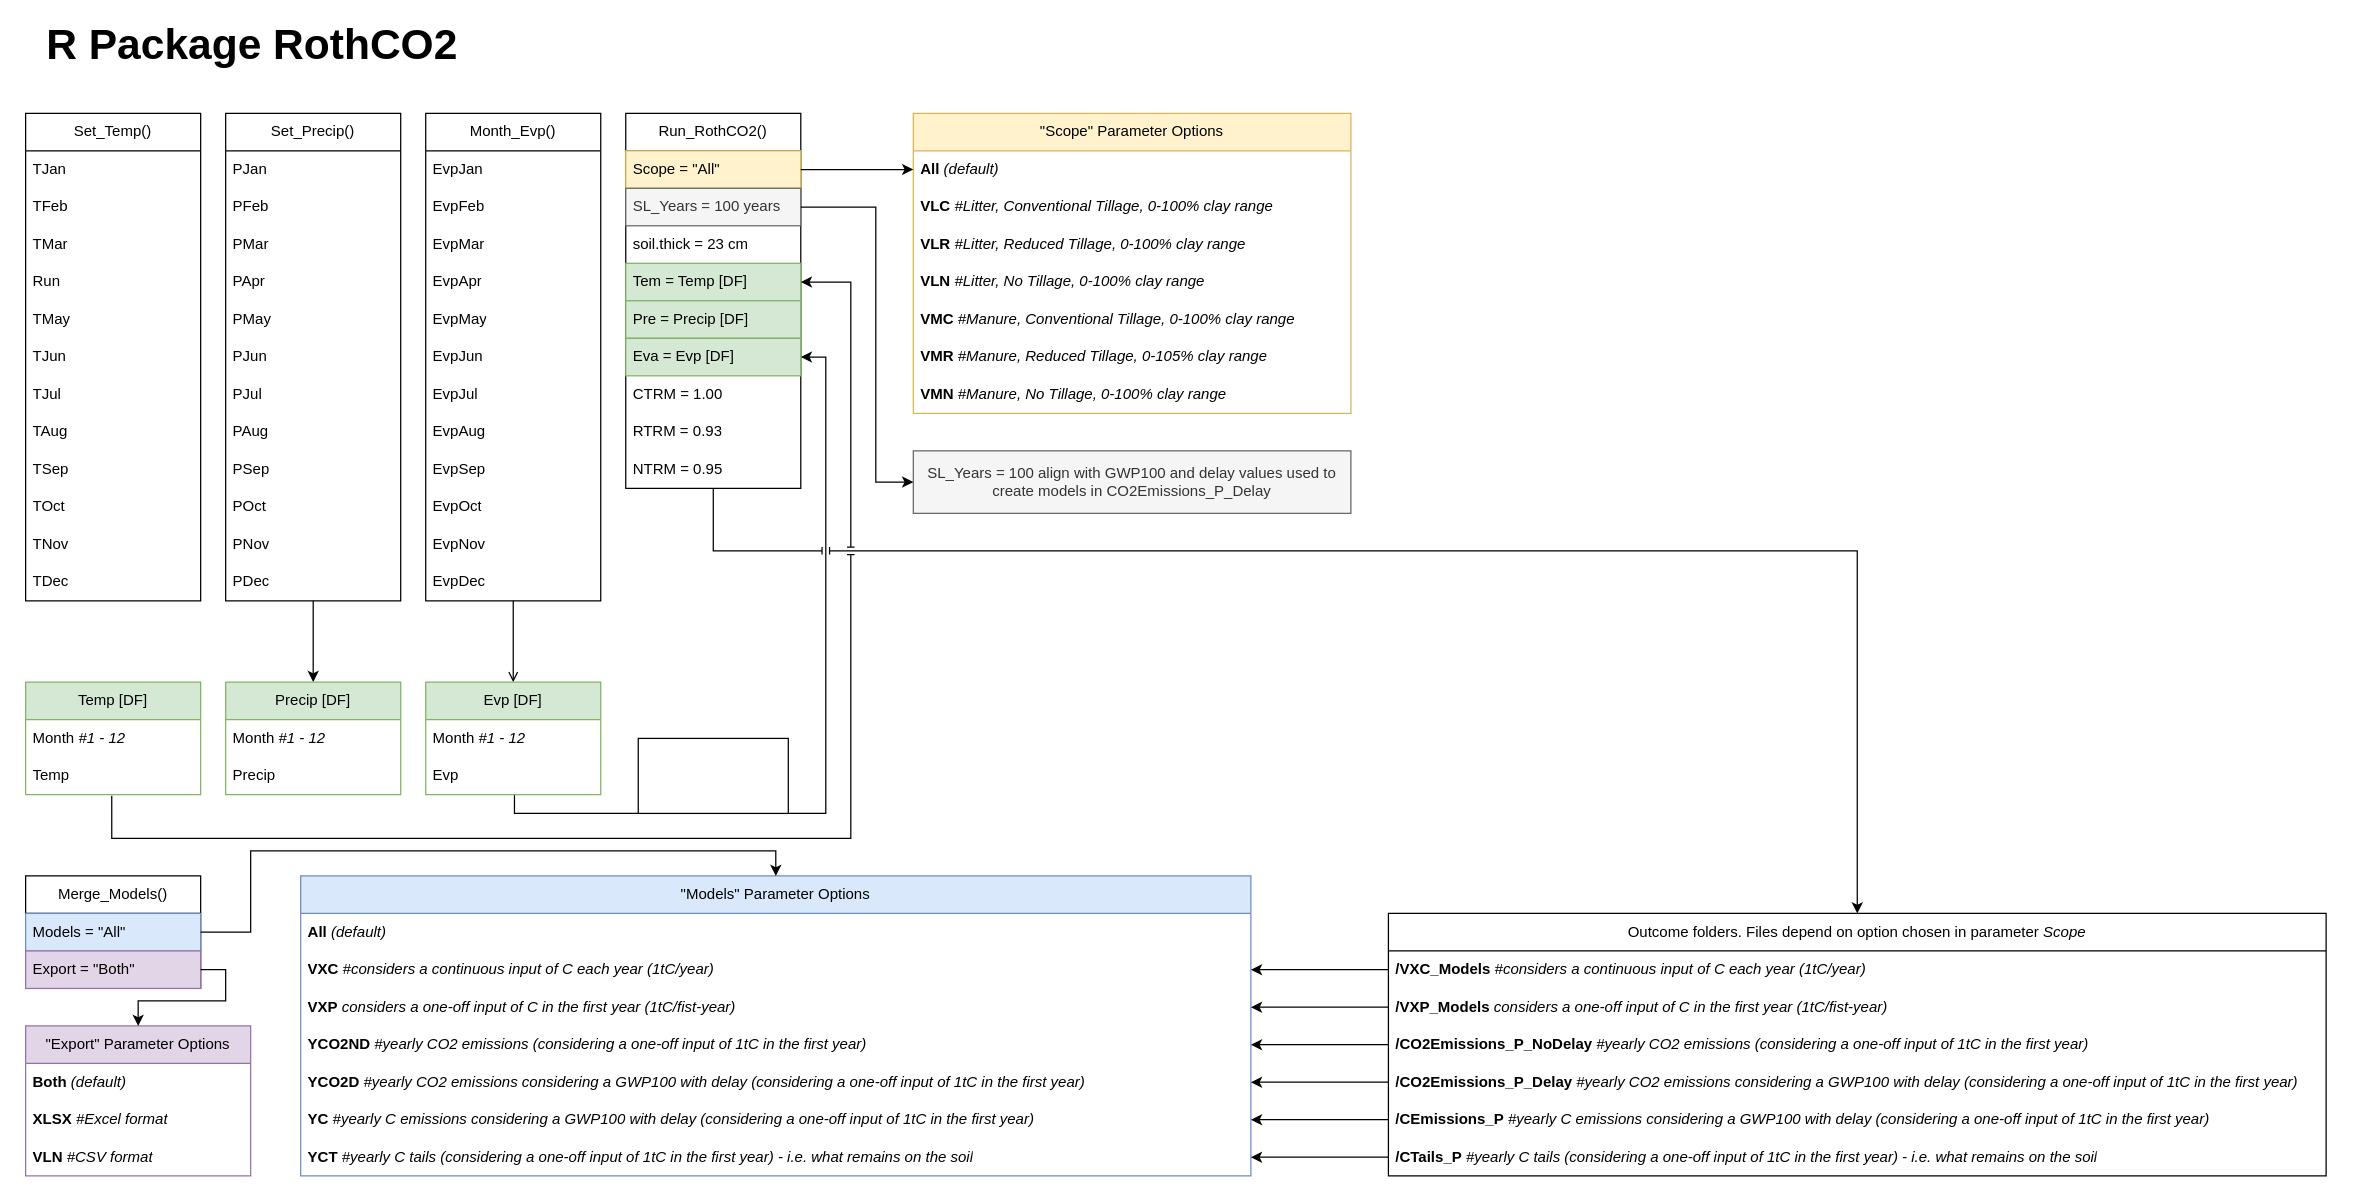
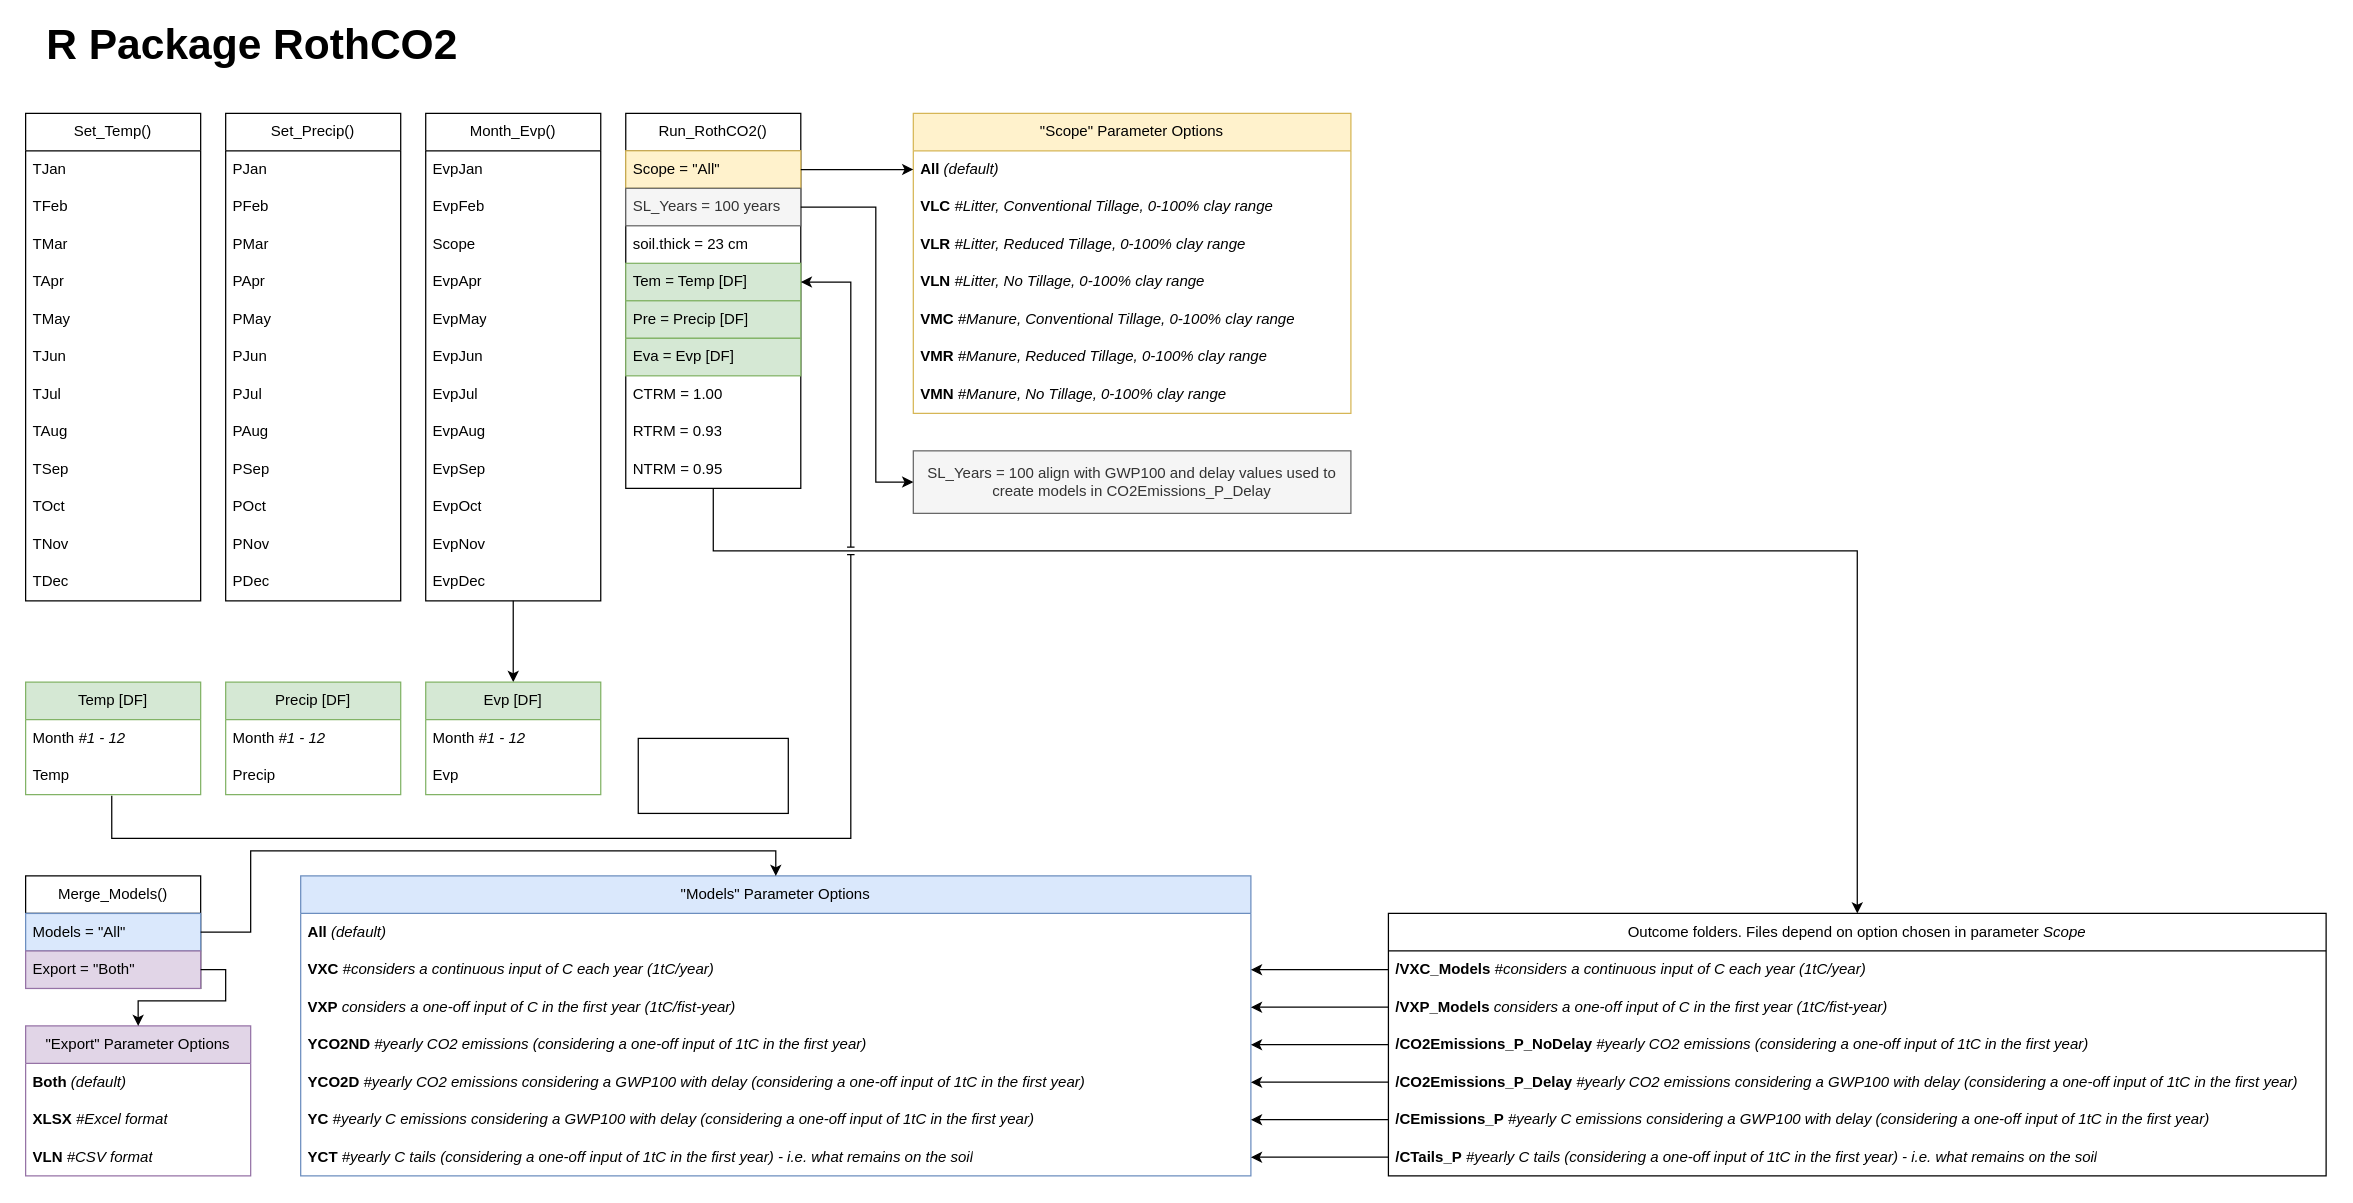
(458, 244) -> (454, 244)
(46, 282) -> (50, 282)
(1097, 357) -> (1097, 357)
(313, 638) -> none
(513, 674) -> (513, 672)
(826, 703) -> none
